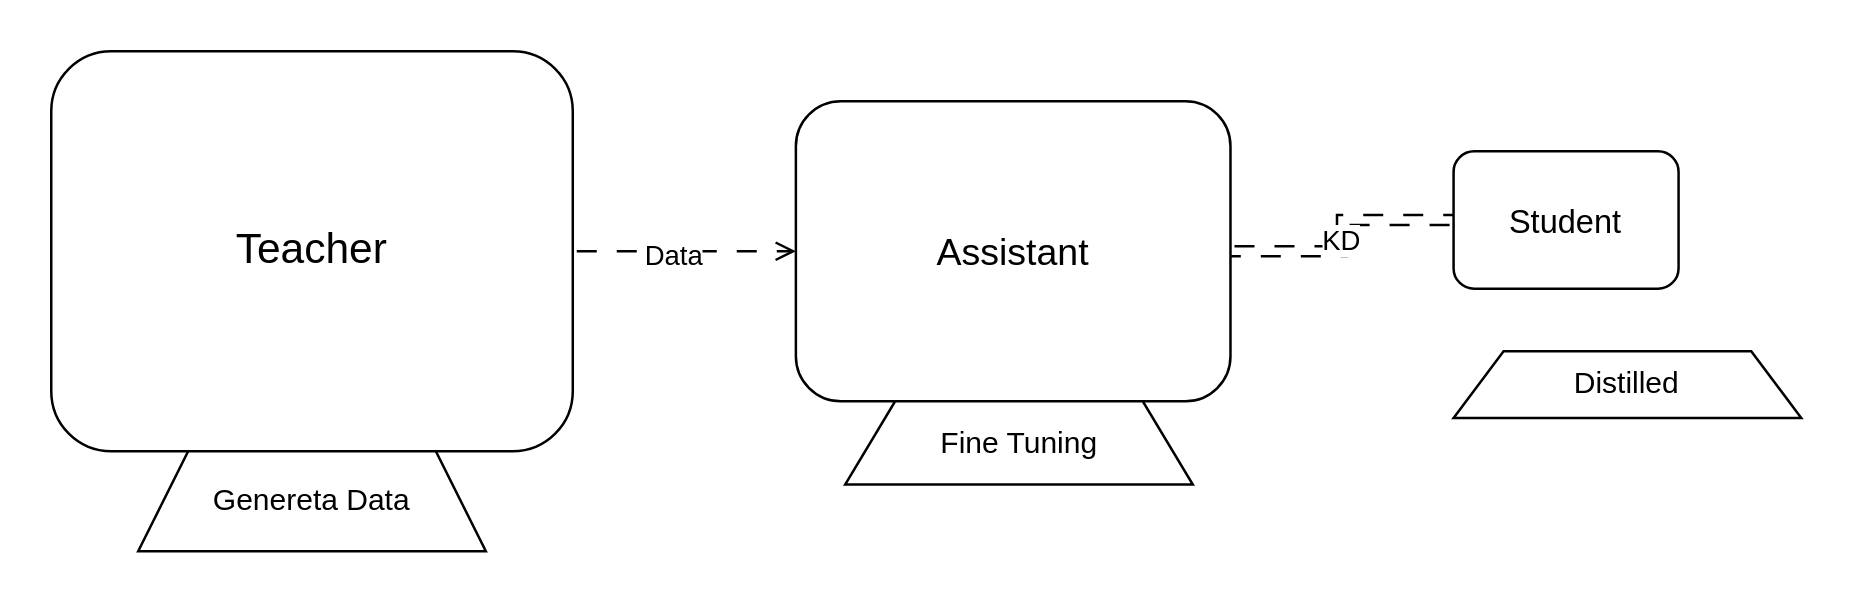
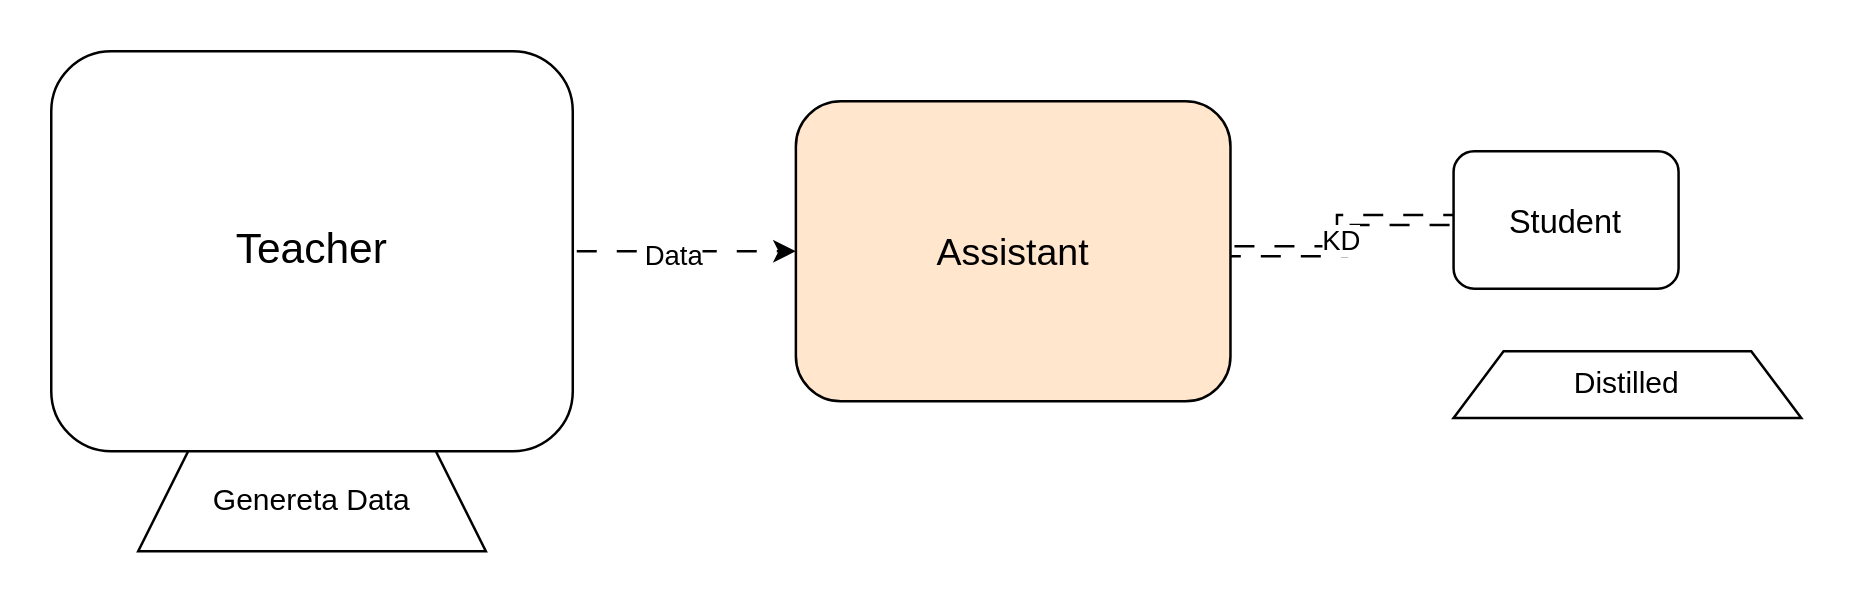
(781, 251) -> (777, 251)
(1013, 251) -> (1013, 251)
(1019, 443) -> none
